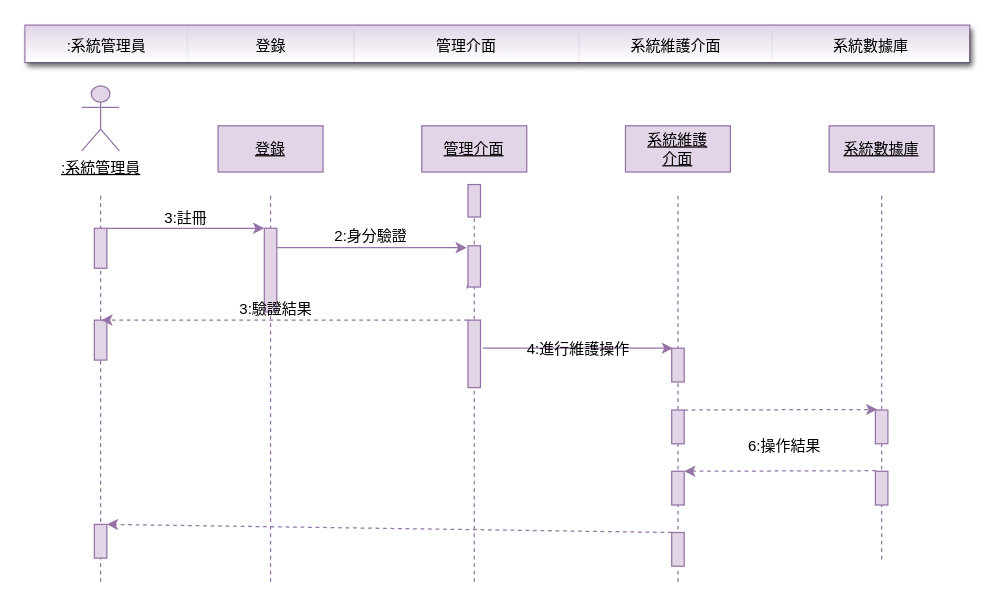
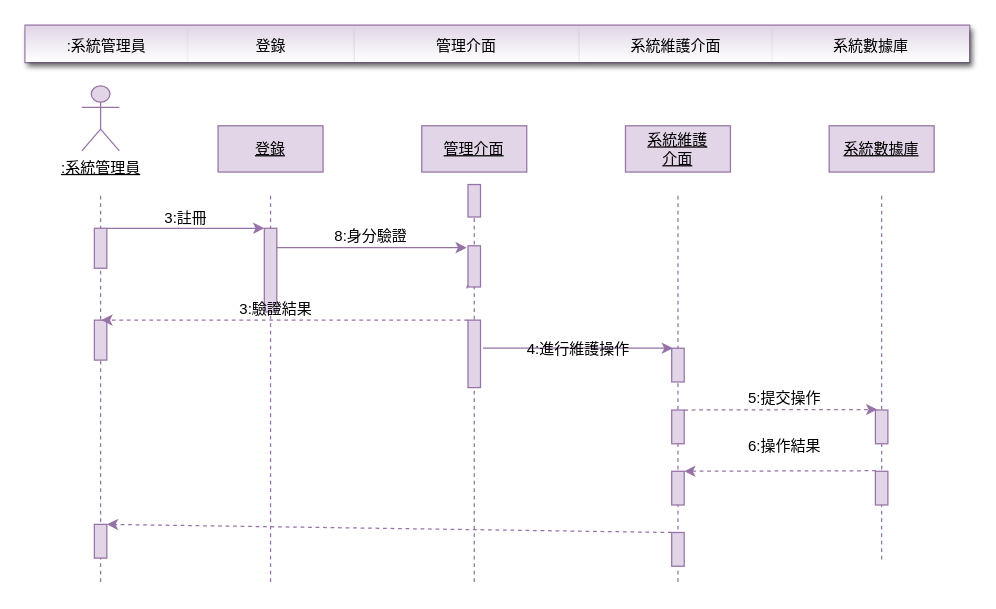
(371, 237) -> (371, 237)
none -> (784, 398)
